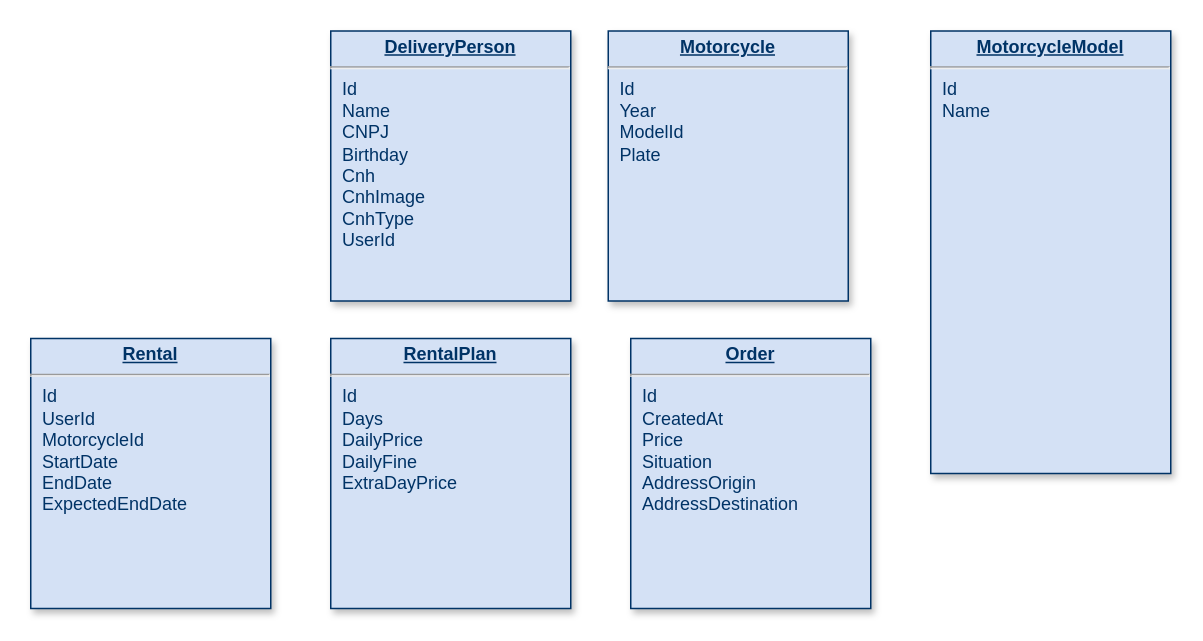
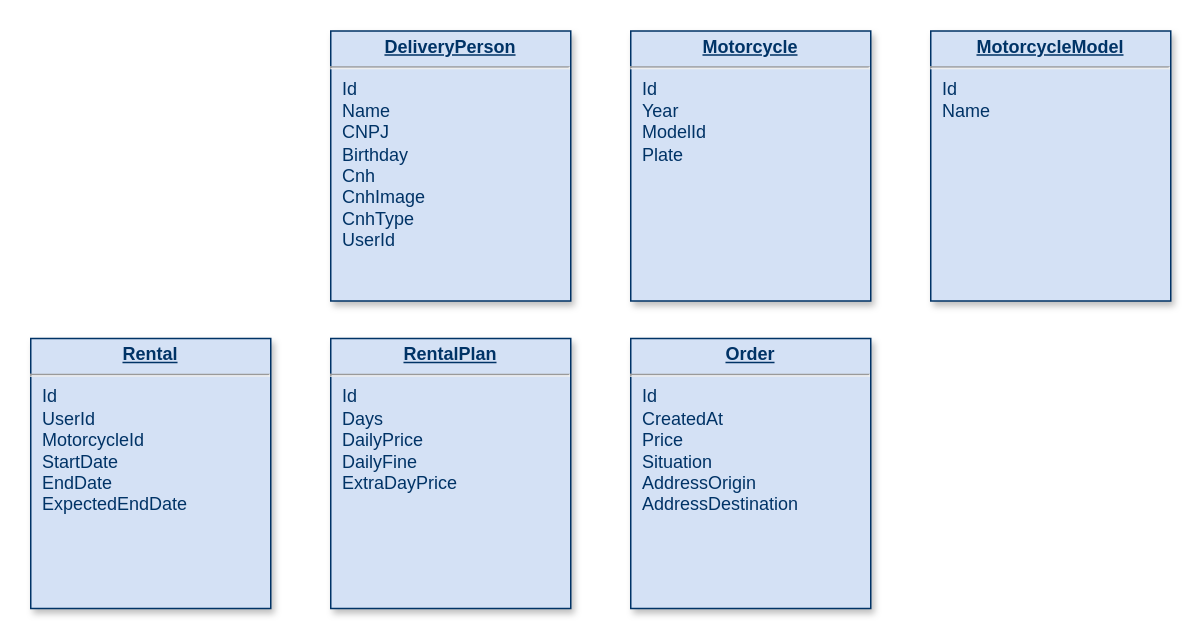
(728, 166) -> (751, 166)
(1051, 252) -> (1051, 166)
